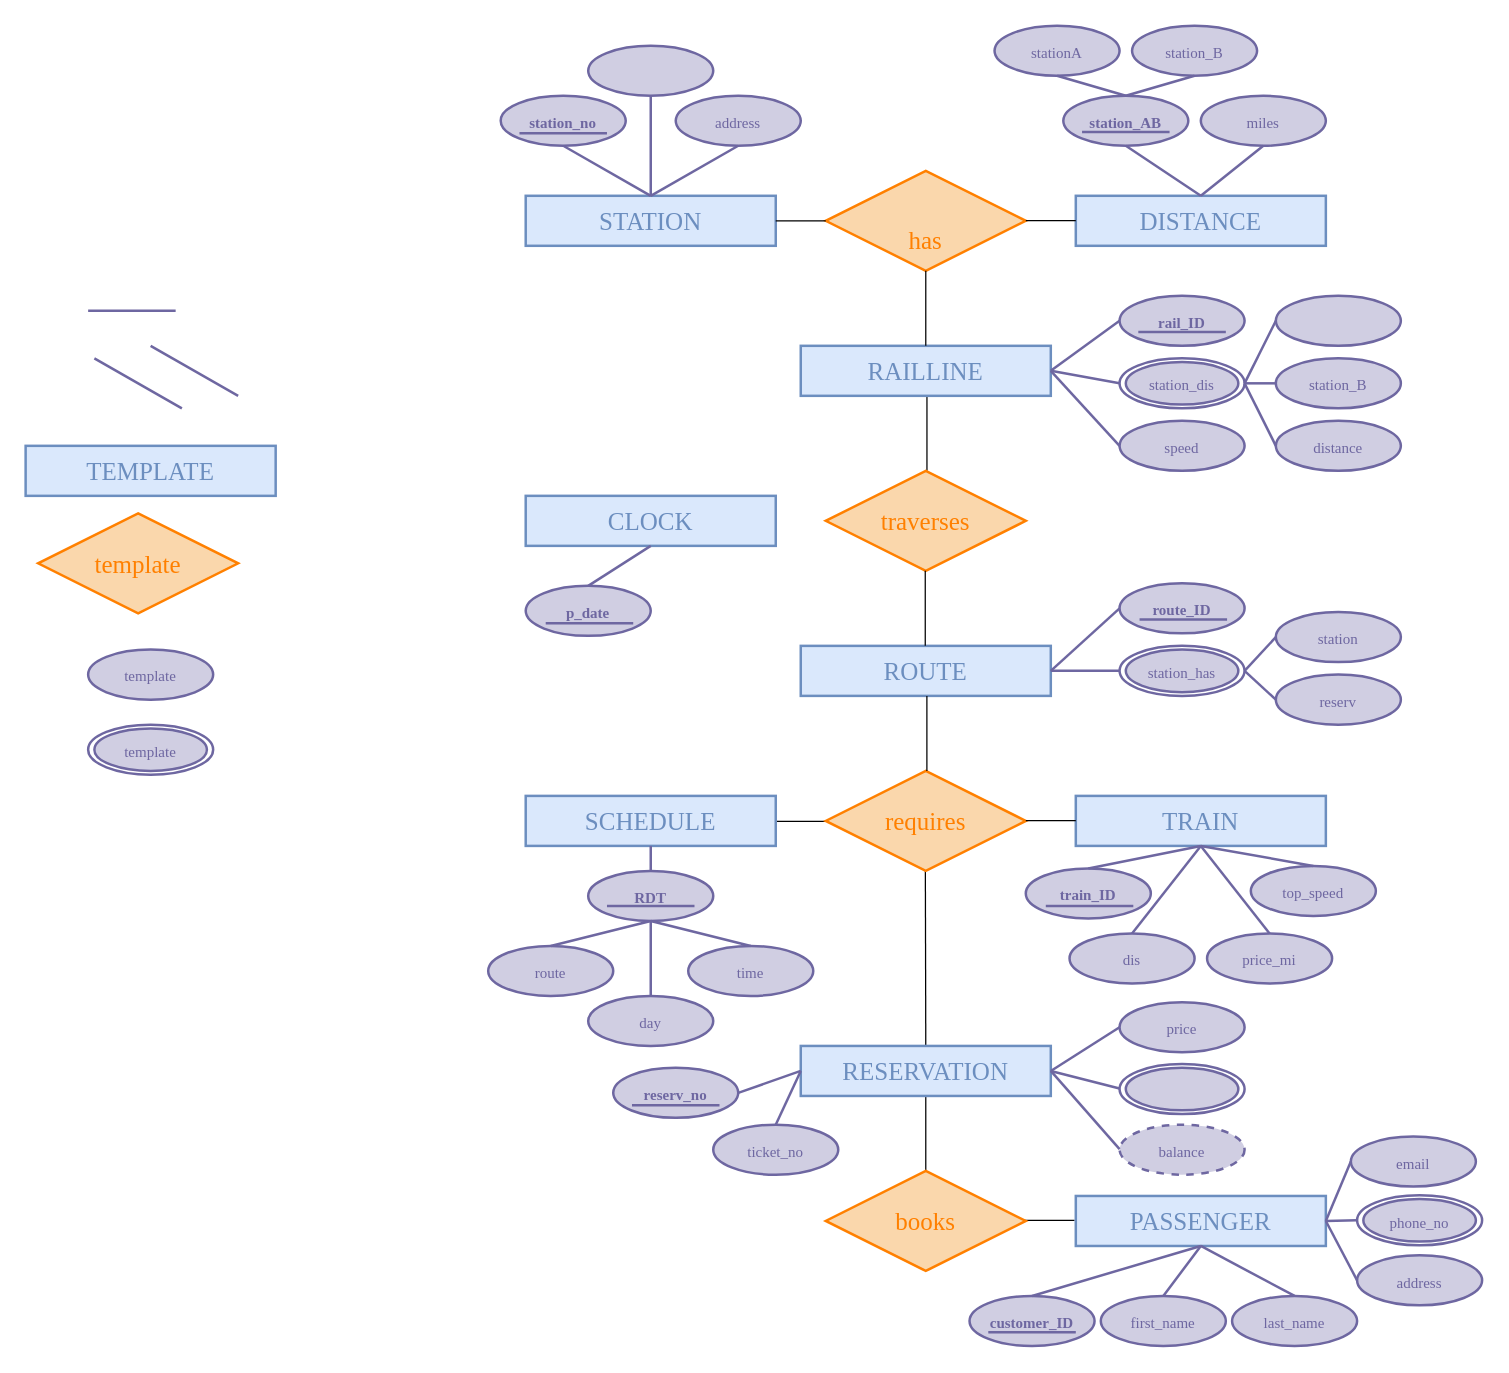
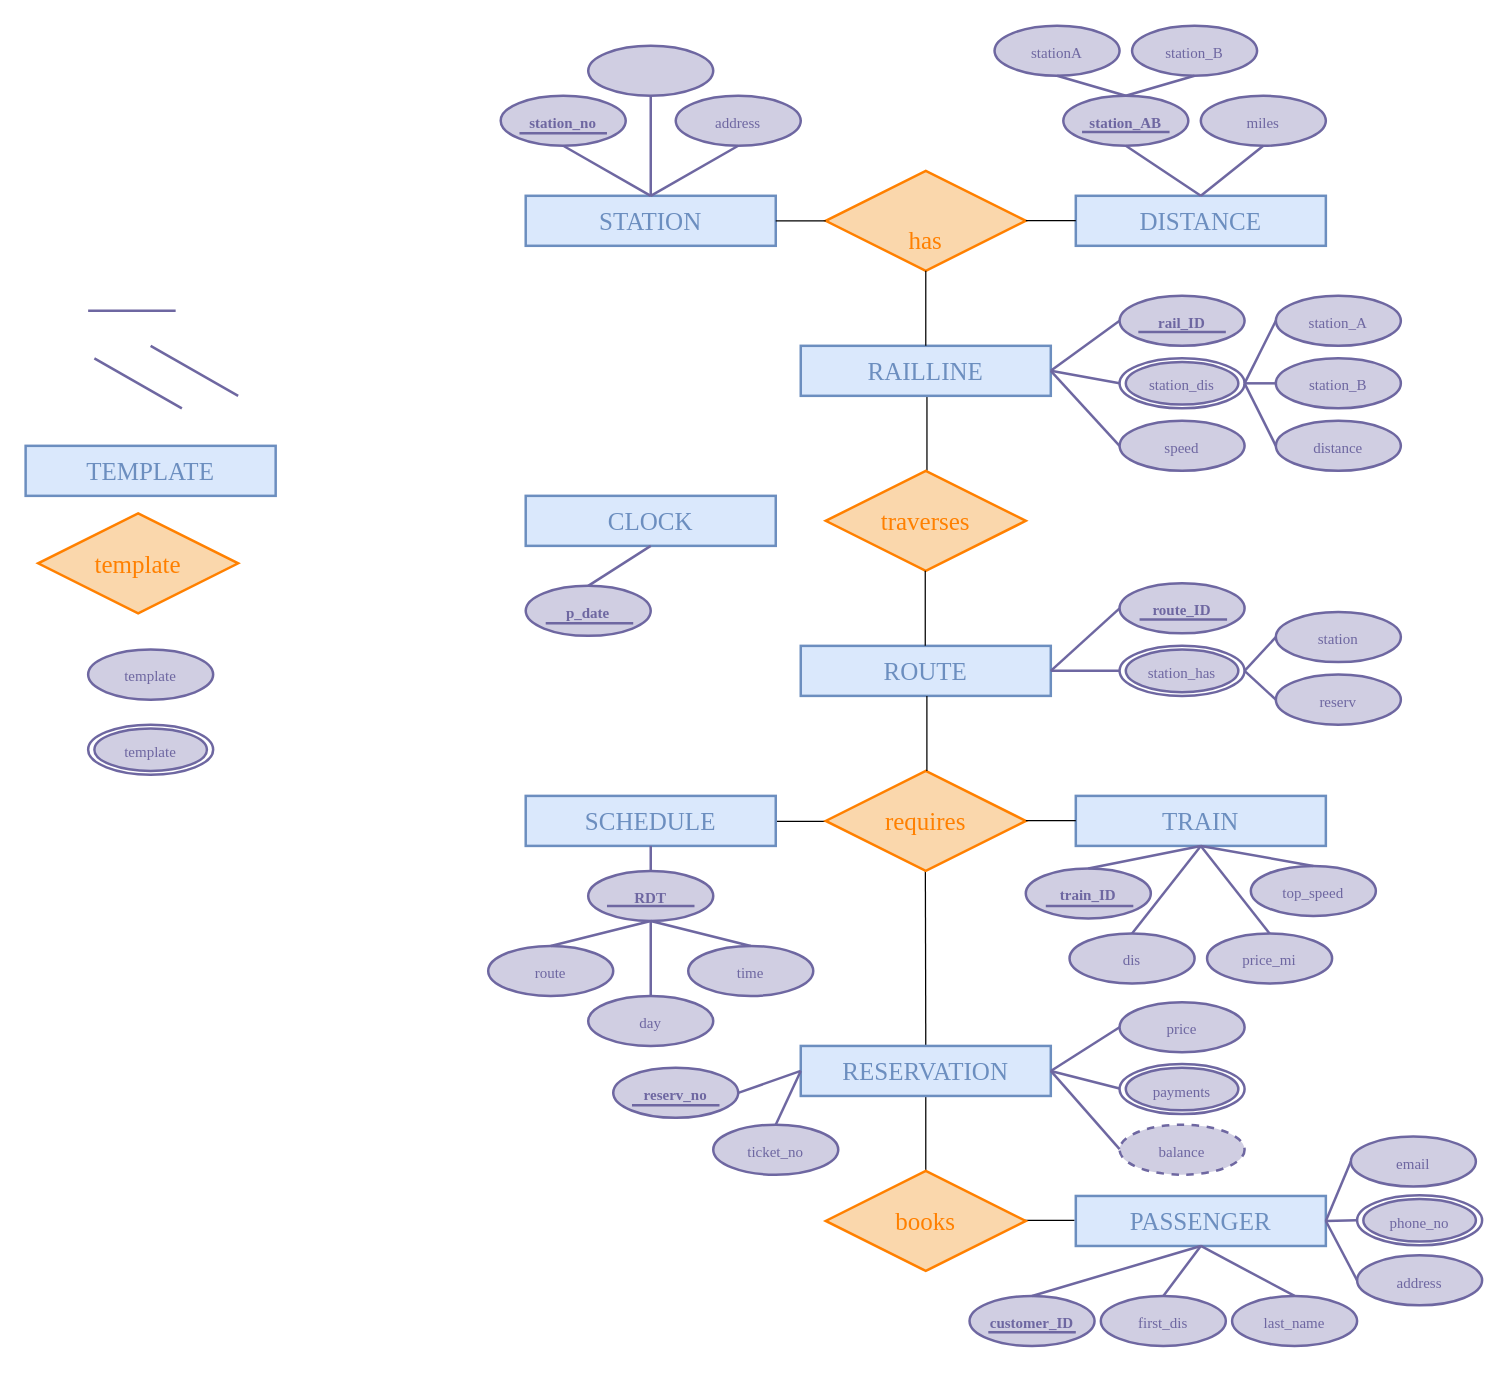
none -> (1338, 318)
none -> (1182, 1086)
(1163, 1318) -> (1163, 1318)
